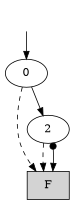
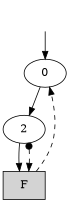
(17, 127) -> (54, 135)
(43, 153) -> (19, 153)
(53, 156) -> (29, 156)
